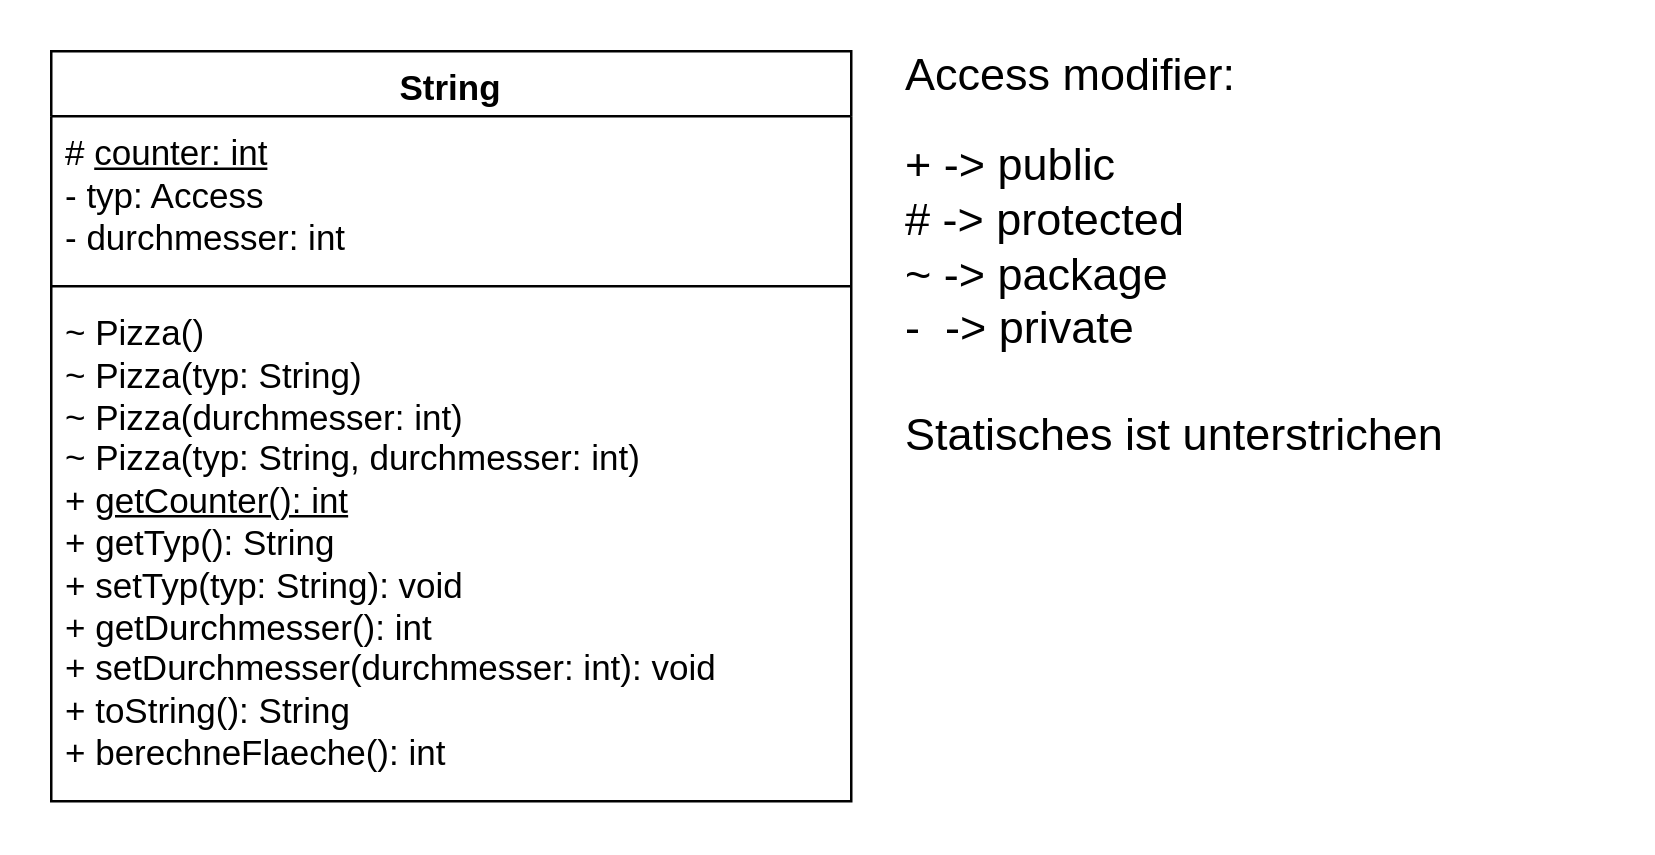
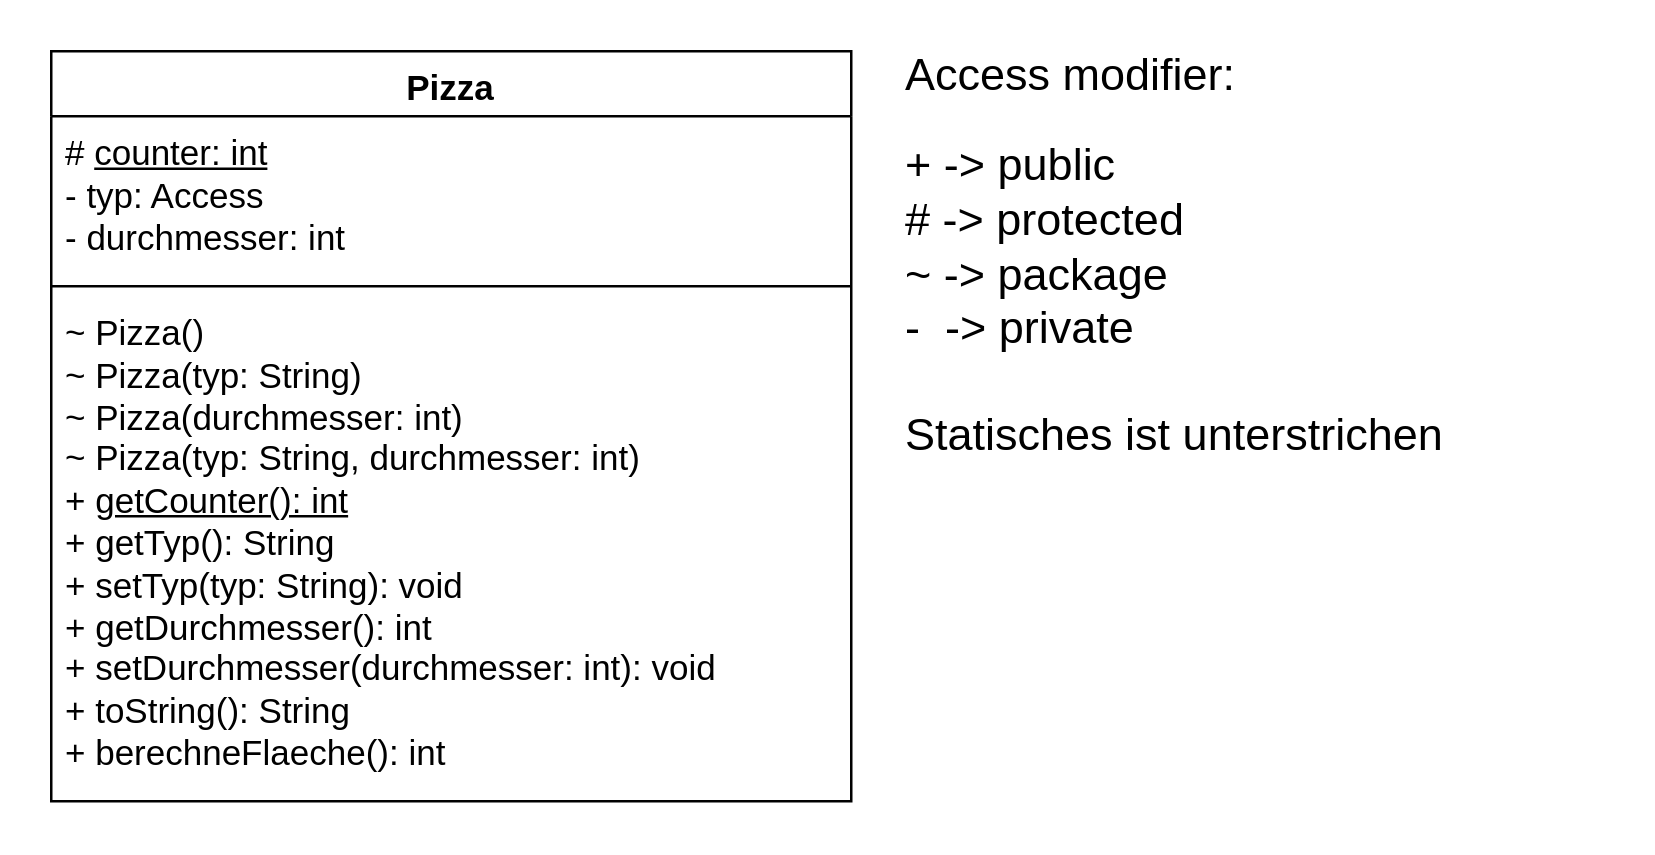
(450, 88) -> (450, 88)
